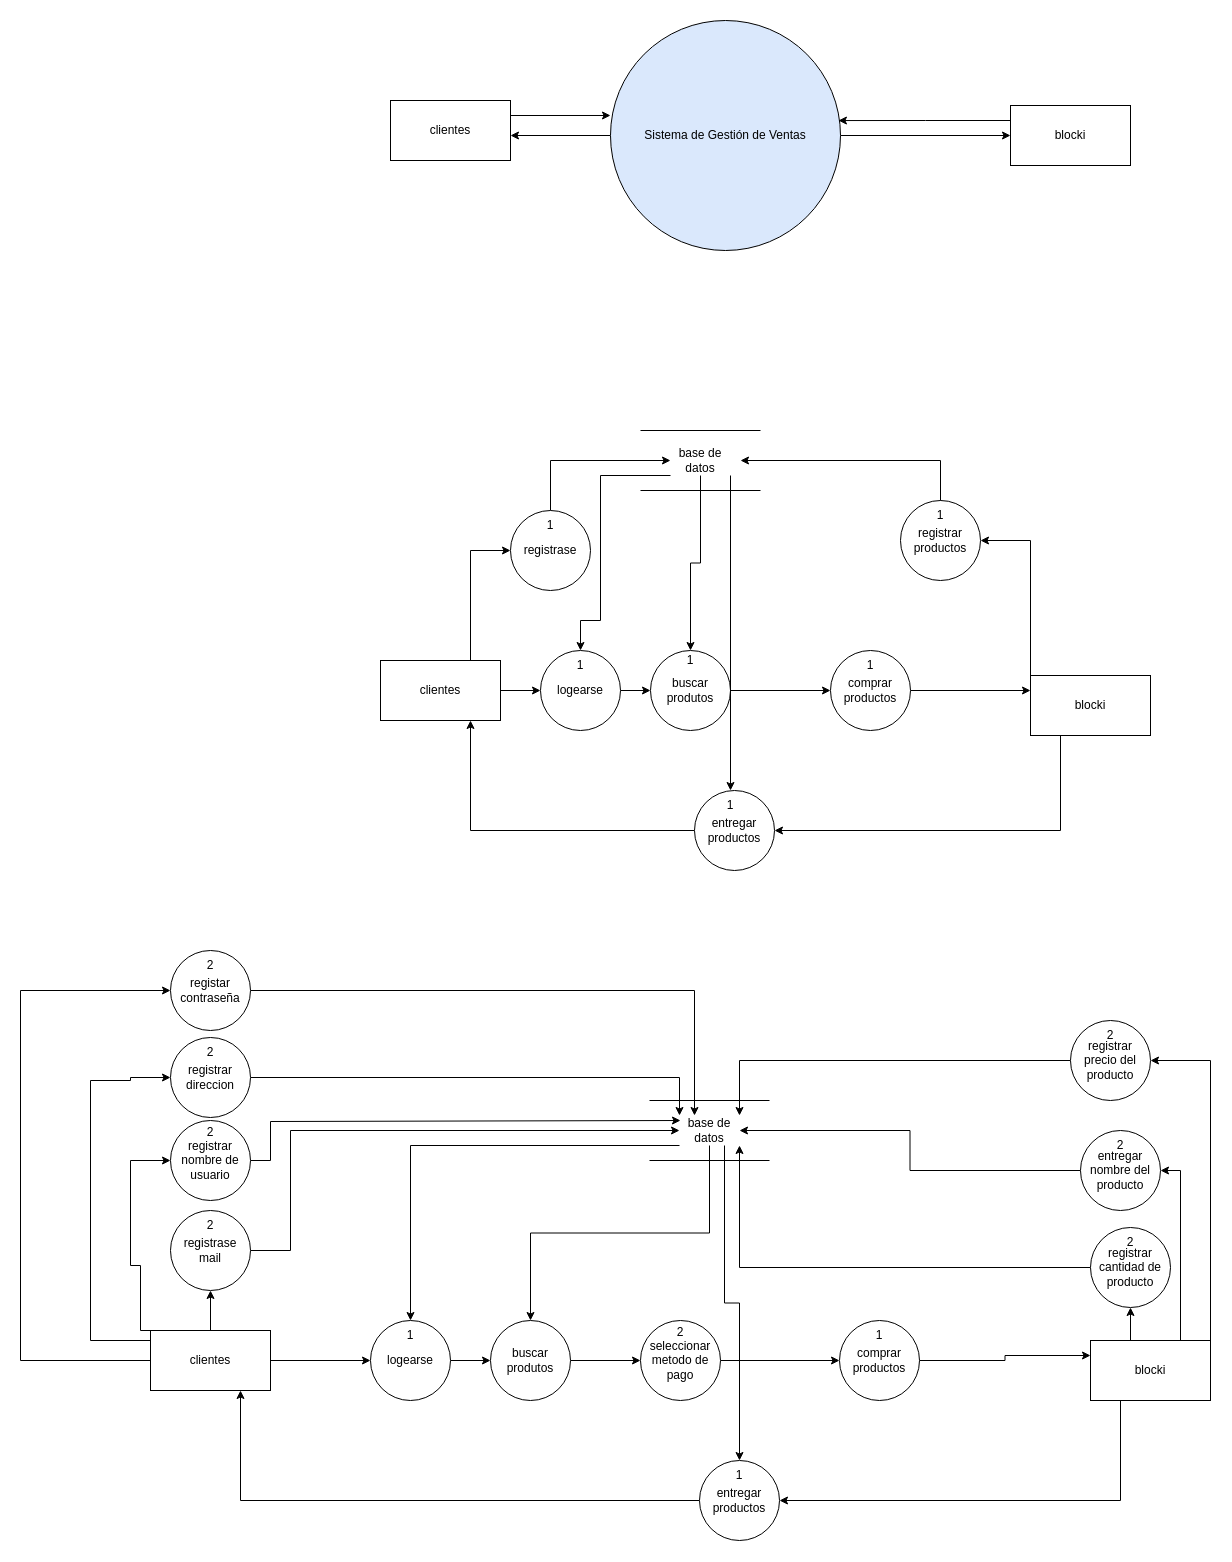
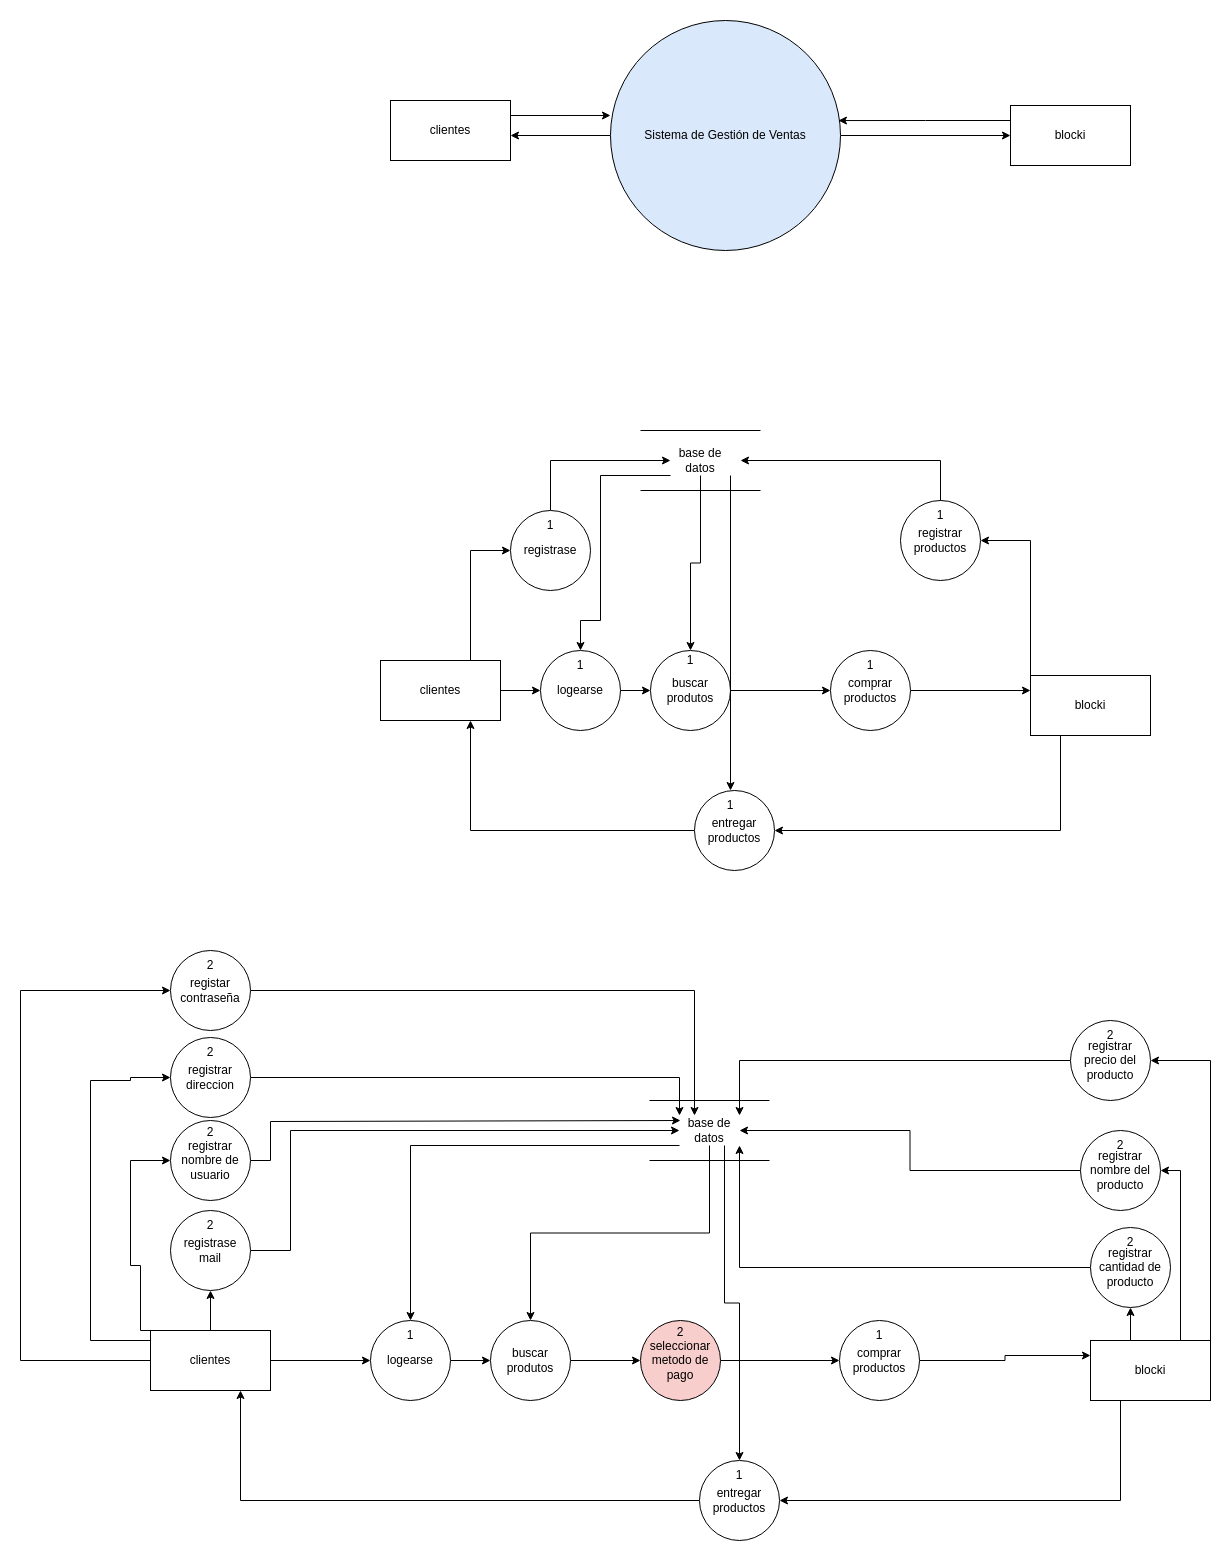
(1121, 1171) -> (1121, 1171)
(681, 1361) -> (681, 1361)
